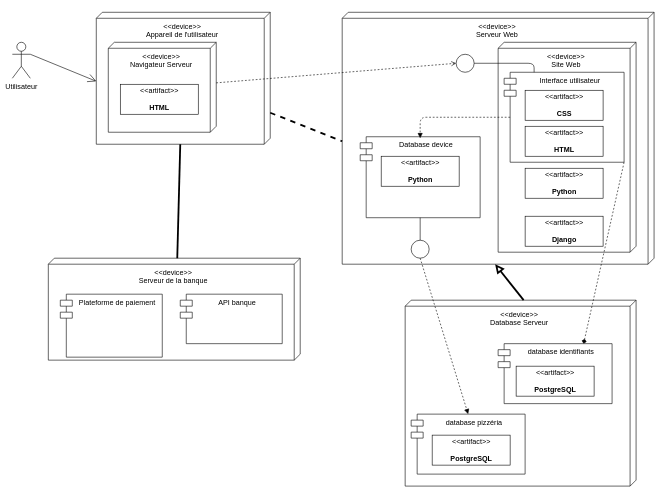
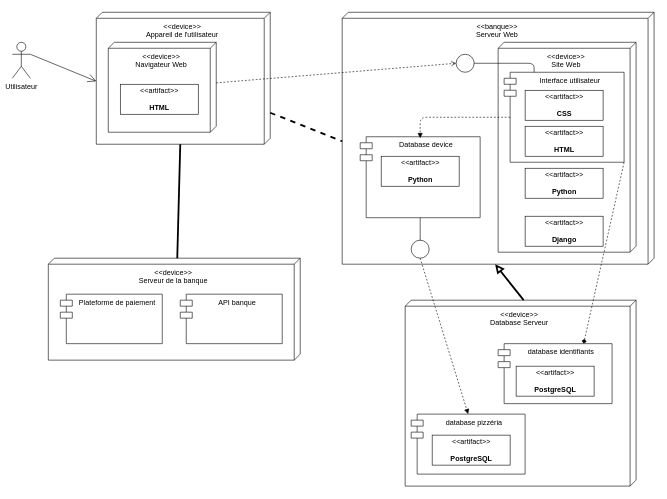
(497, 31) -> (497, 31)
(161, 61) -> (161, 61)
(111, 326) -> (111, 319)
